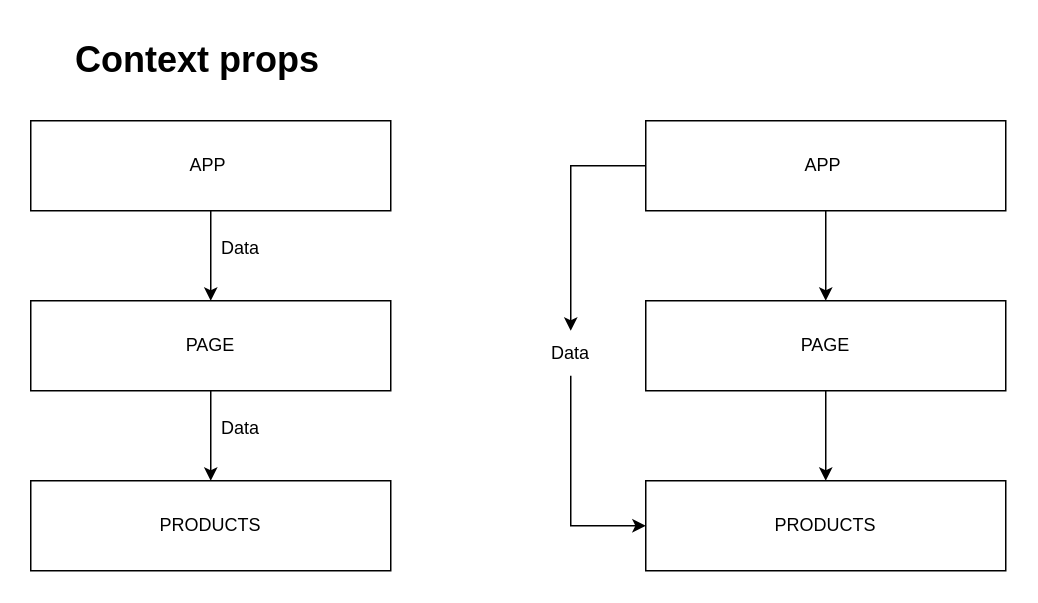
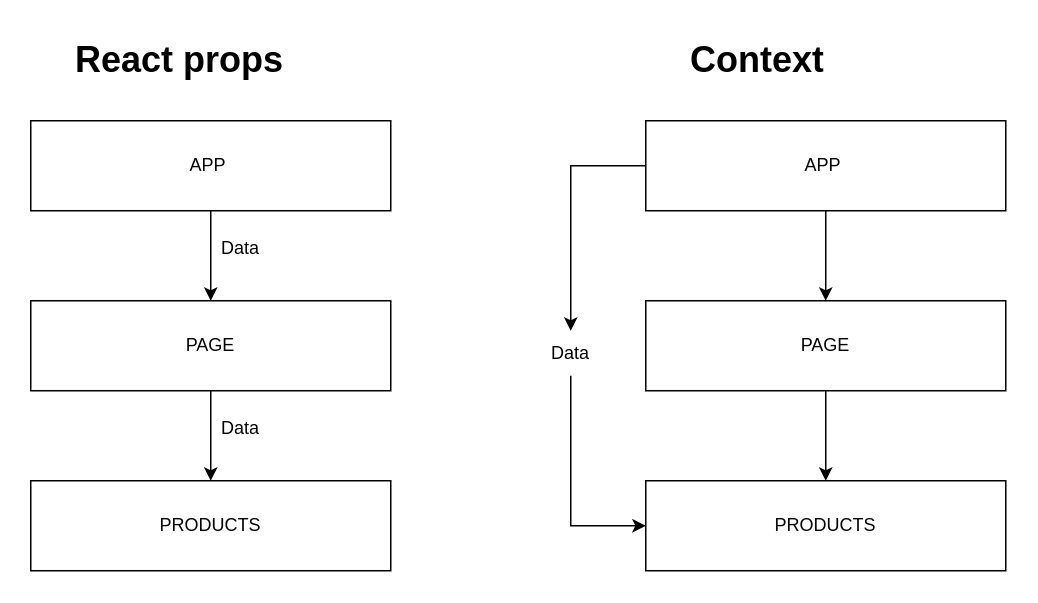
(139, 27) -> (129, 27)
none -> (826, 61)
